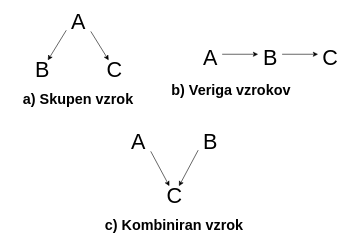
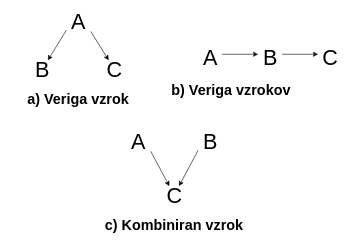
(78, 96) -> (78, 96)
